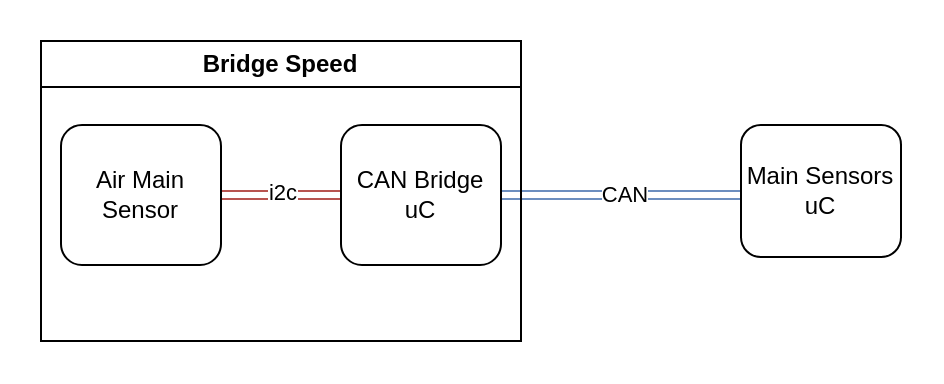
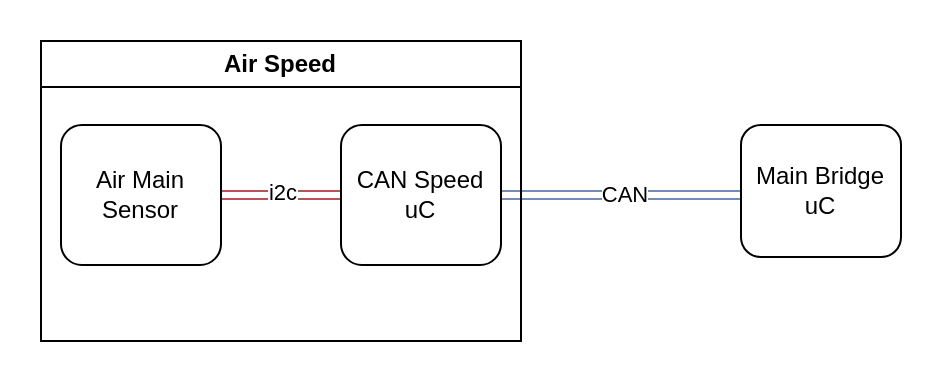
(281, 65) -> (281, 65)
(821, 191) -> (821, 191)
(421, 195) -> (421, 195)
